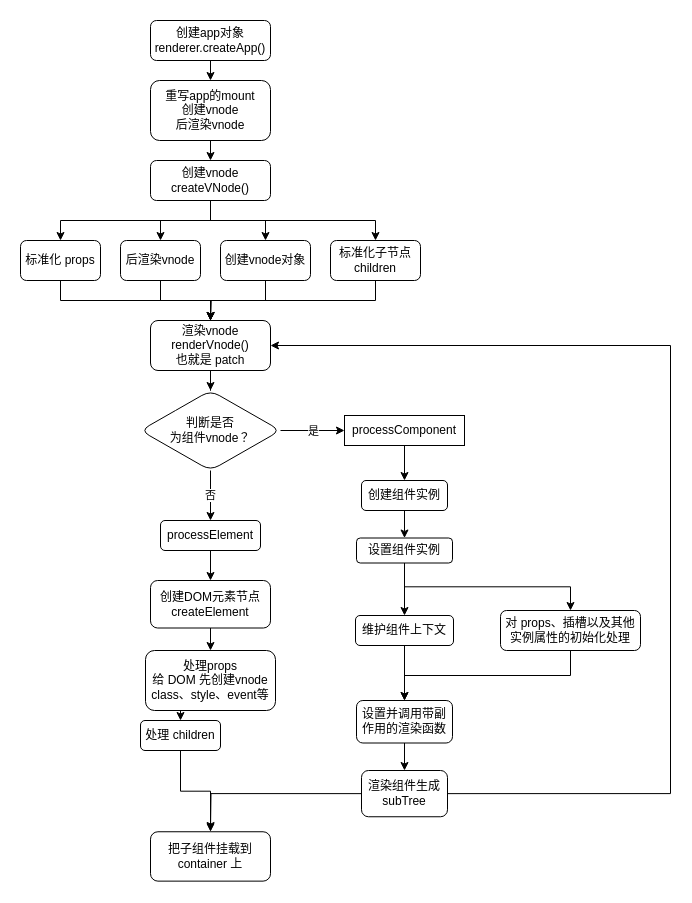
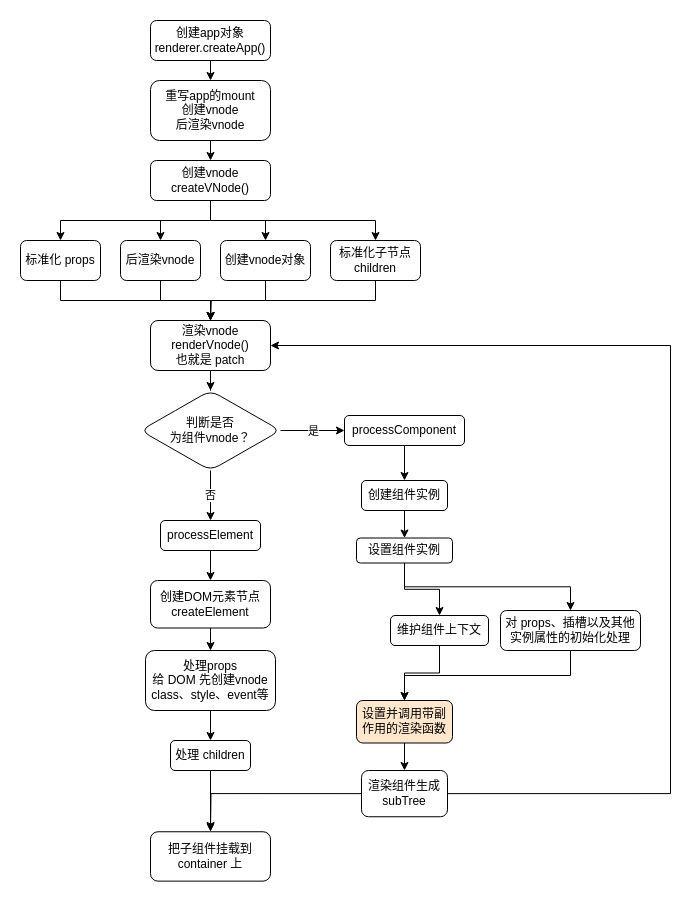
(405, 431) -> (405, 431)
(405, 631) -> (440, 631)
(405, 722) -> (405, 722)
(181, 736) -> (211, 756)
